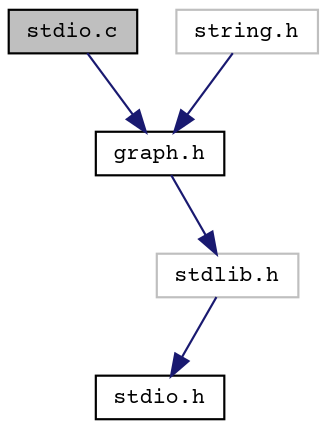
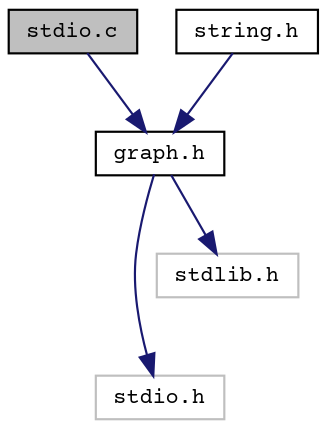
(247, 32) -> (247, 32)
(199, 327) -> (135, 264)
(160, 397) -> (160, 397)
